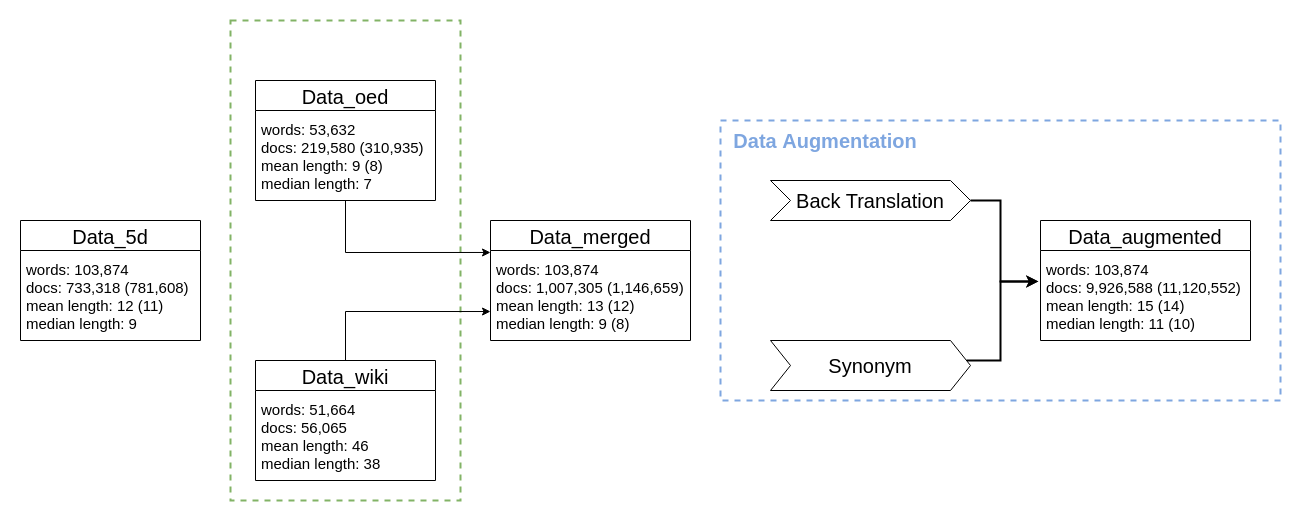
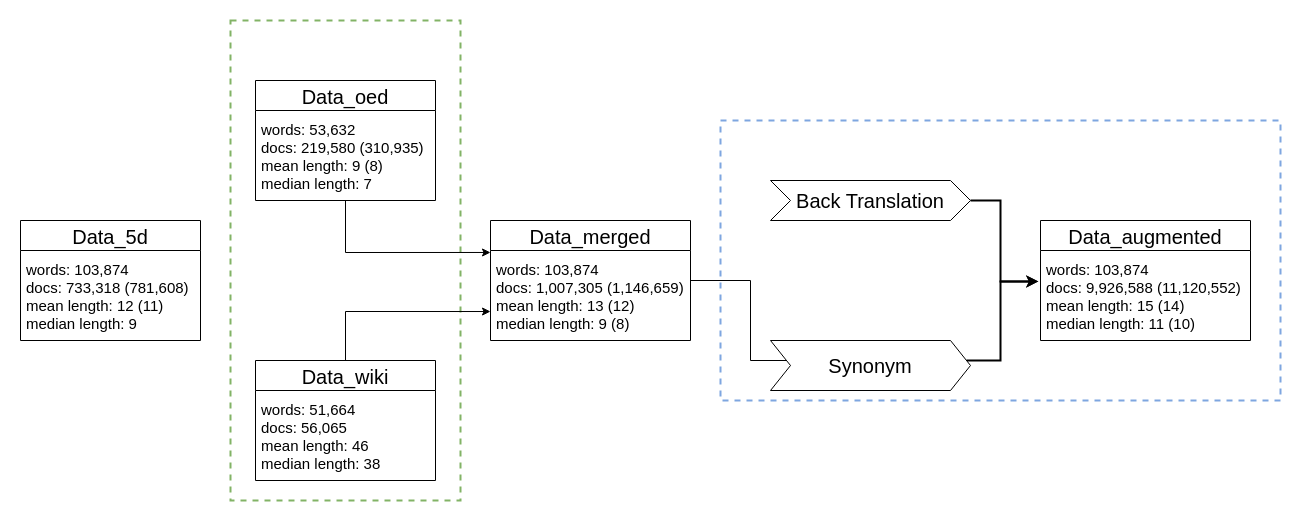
(826, 141) -> none
none -> (751, 309)
